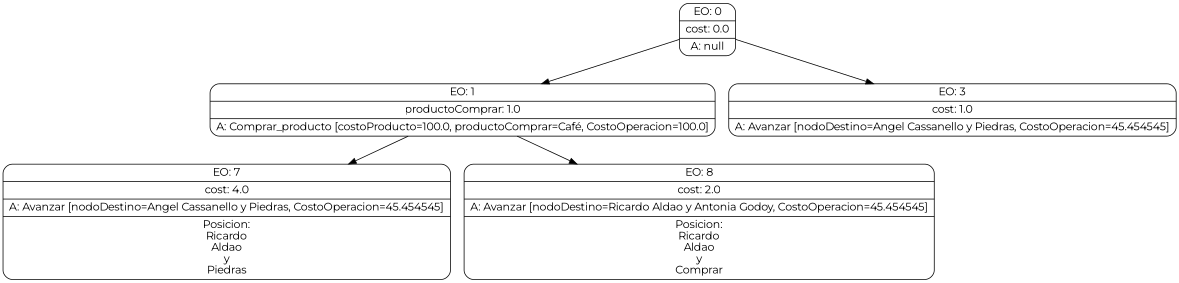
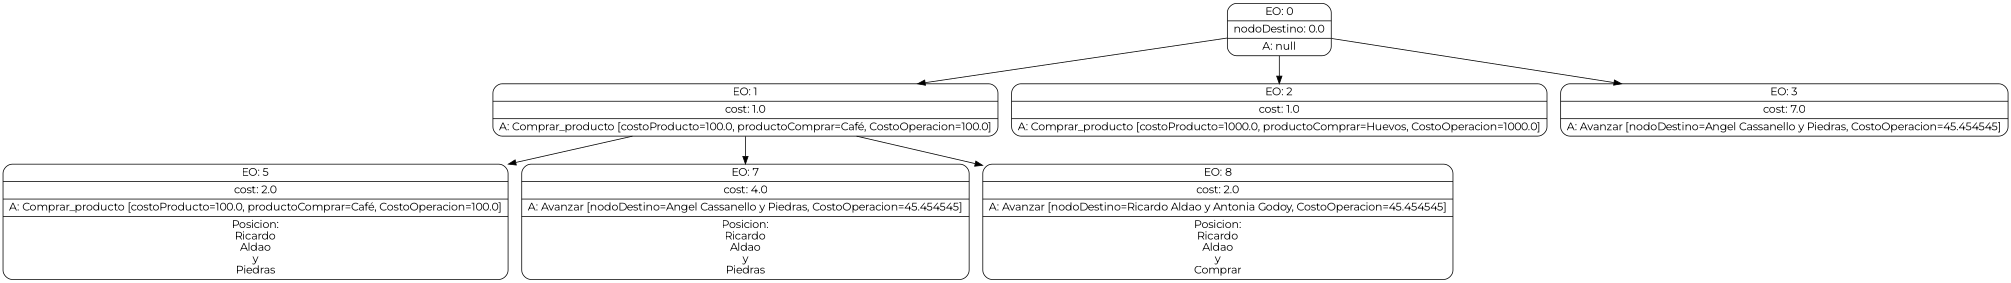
(708, 29) -> (1279, 29)
(463, 110) -> (745, 110)
(952, 110) -> (1784, 110)
none -> (1279, 110)
none -> (256, 222)
